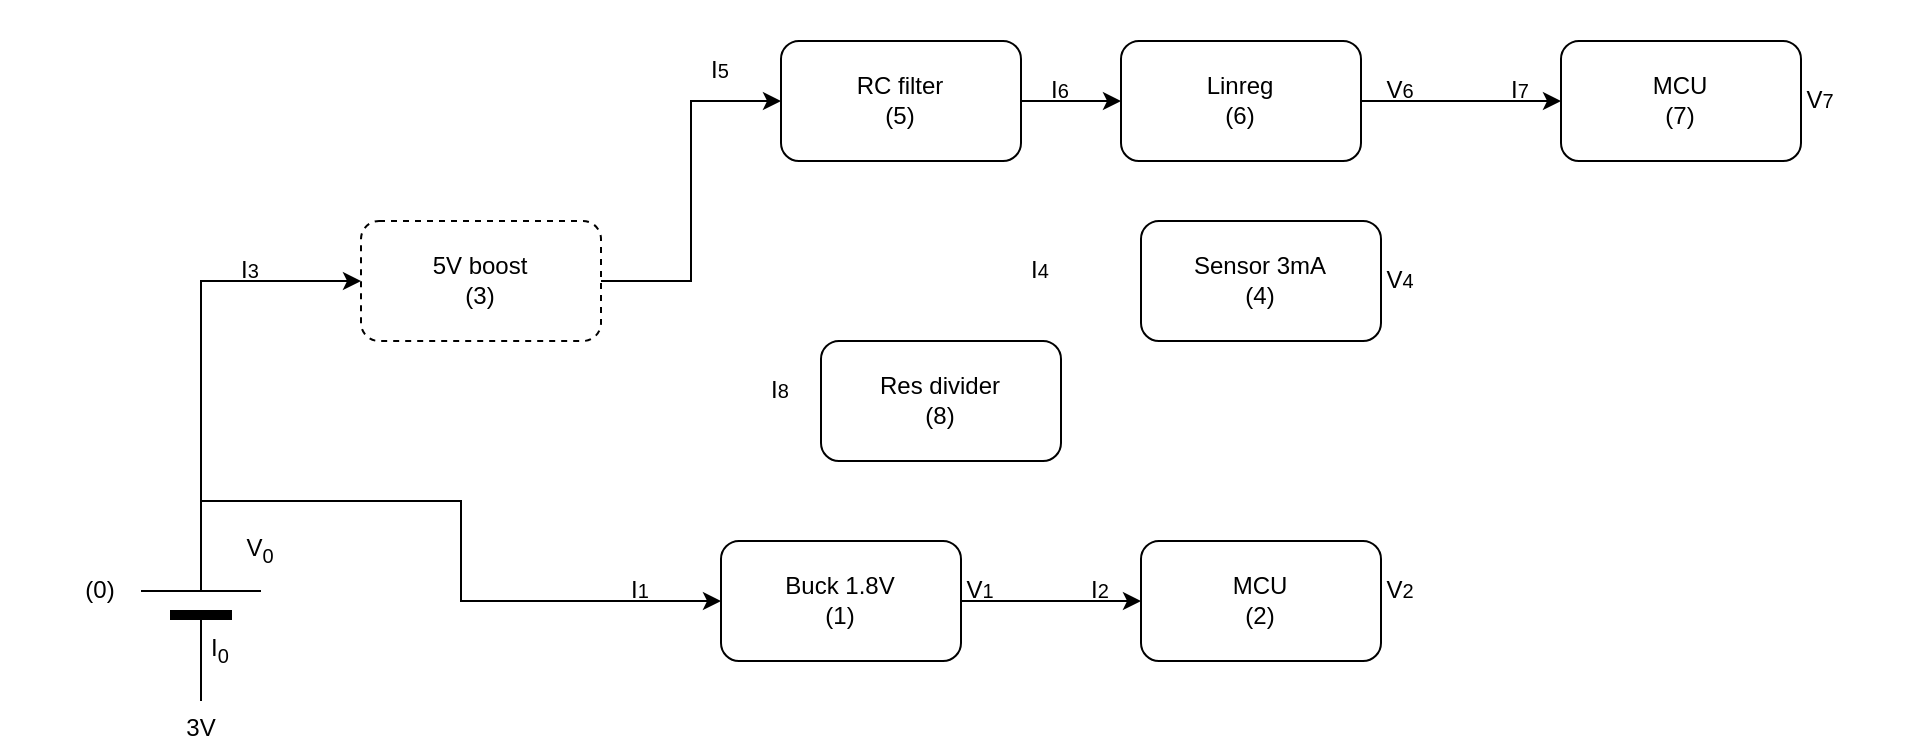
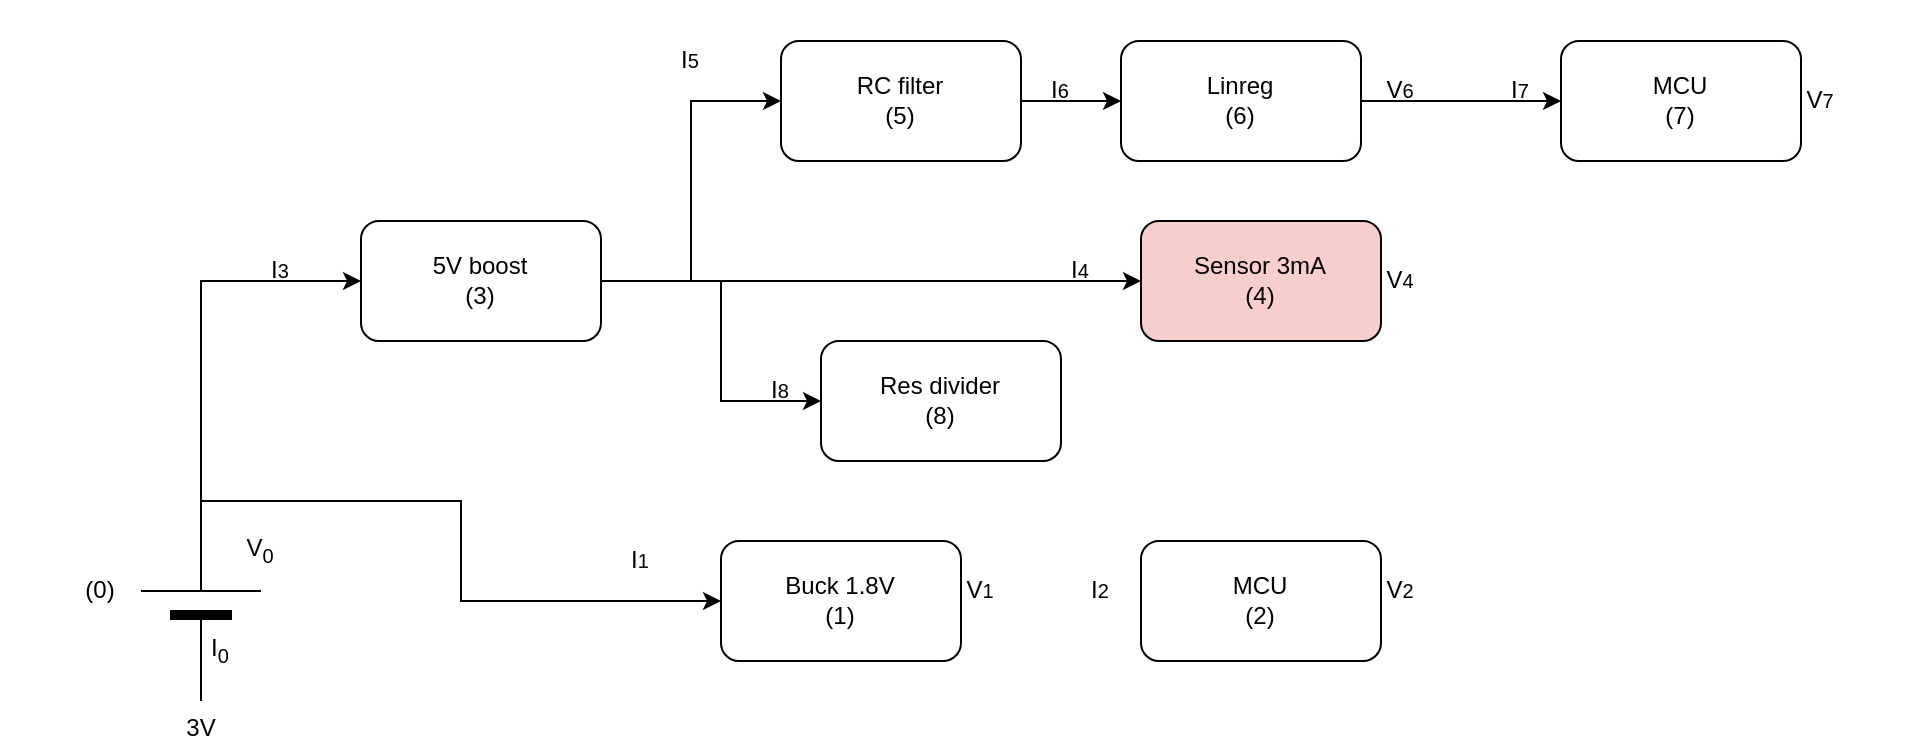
(721, 71) -> (691, 61)
(251, 271) -> (281, 271)
(1041, 271) -> (1081, 271)
(481, 281) -> (481, 281)
none -> (926, 281)
(1261, 281) -> (1261, 281)
none -> (721, 386)
(641, 591) -> (641, 561)
(1044, 601) -> none
